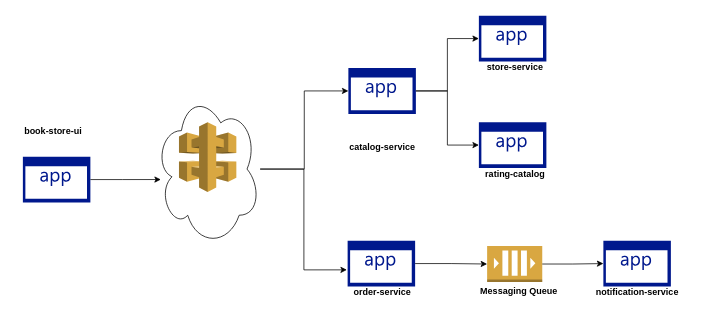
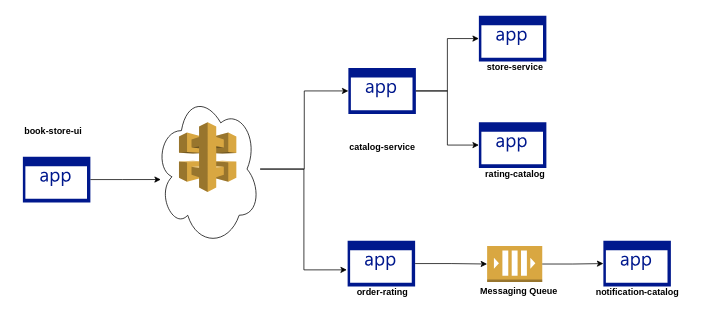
(383, 292) -> (383, 292)
(638, 292) -> (638, 292)
